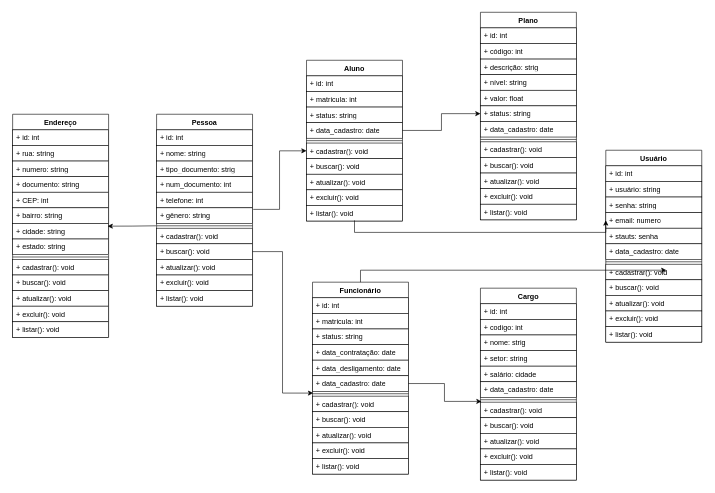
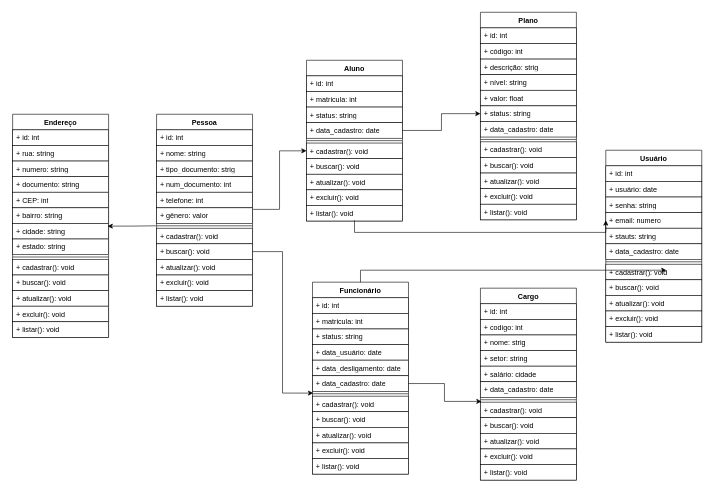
(639, 190) -> (636, 190)
(188, 216) -> (186, 216)
(637, 237) -> (638, 237)
(361, 358) -> (352, 353)
